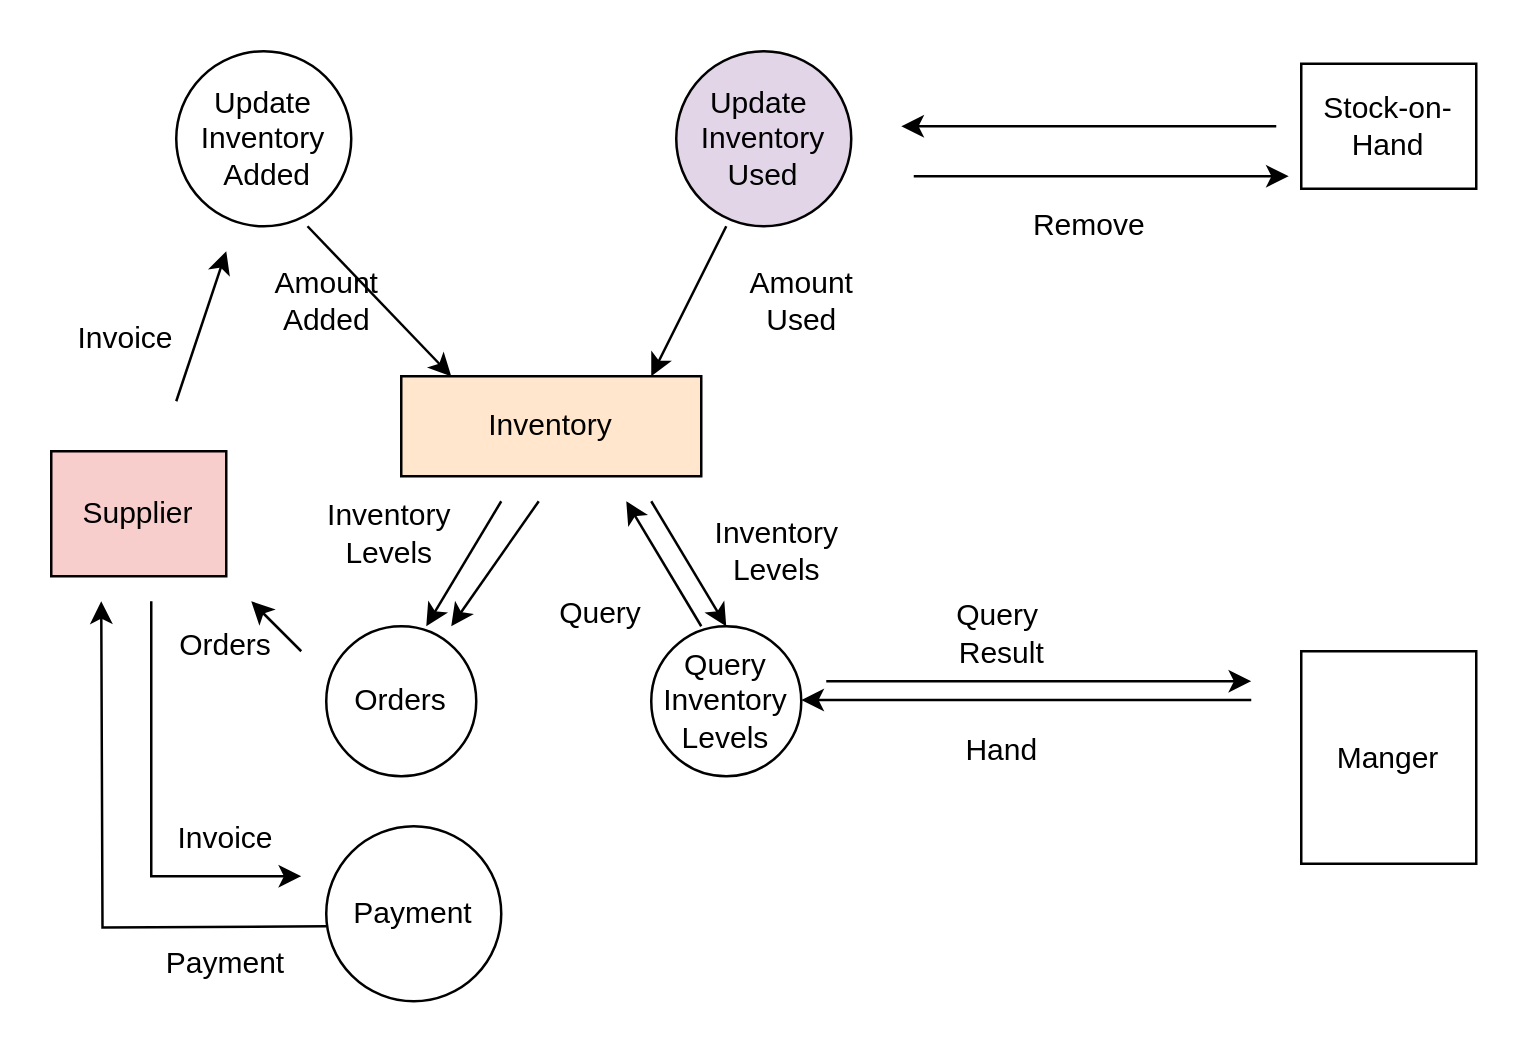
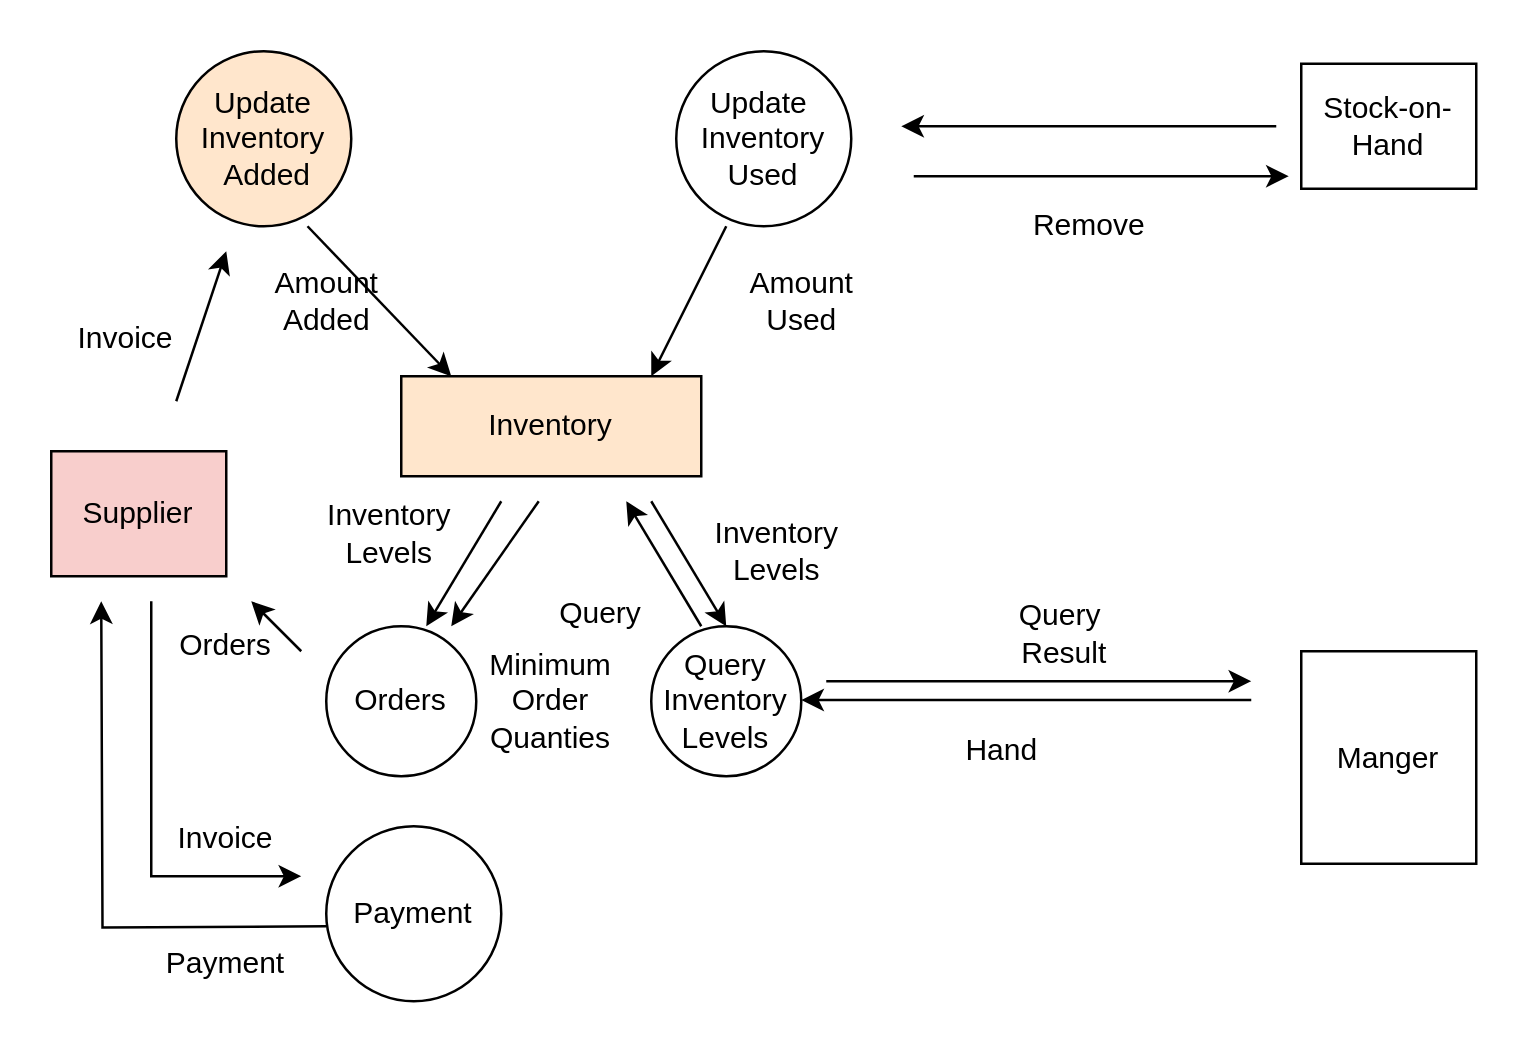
(264, 139) -> (264, 139)
(764, 139) -> (764, 139)
(1001, 634) -> (1064, 634)
none -> (551, 701)
